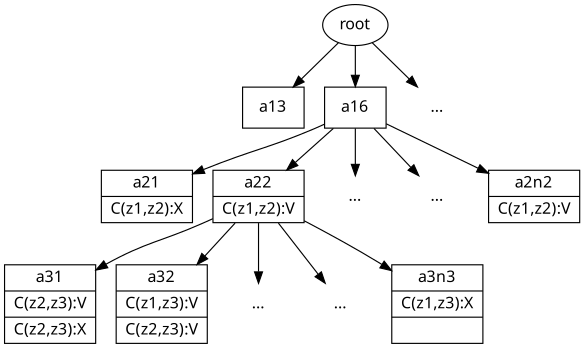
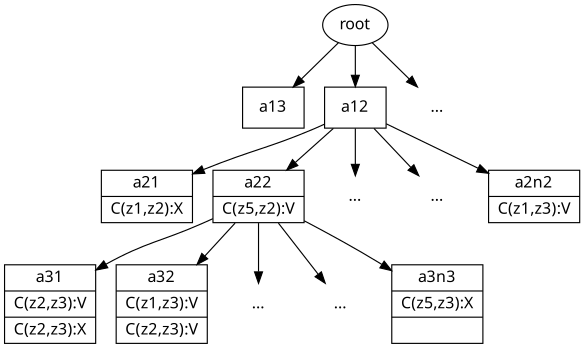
(355, 108) -> (355, 108)
(259, 209) -> (259, 209)
(534, 209) -> (534, 209)
(437, 304) -> (437, 304)
